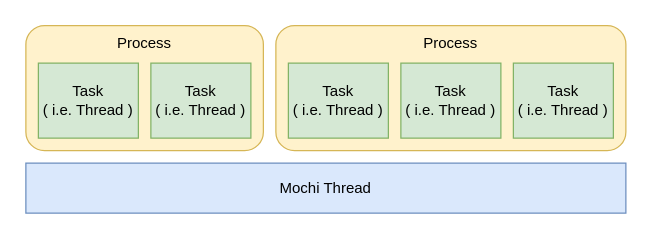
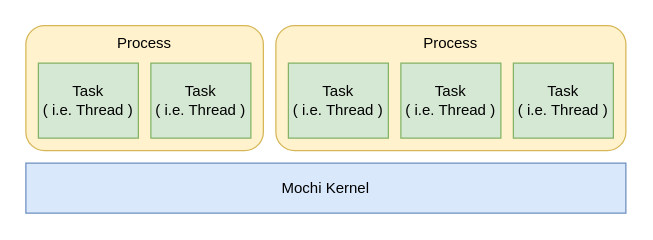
(326, 188) -> (326, 188)
